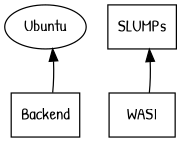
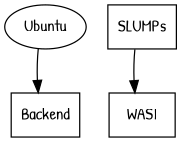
(54, 77) -> (37, 65)
(150, 77) -> (134, 65)
